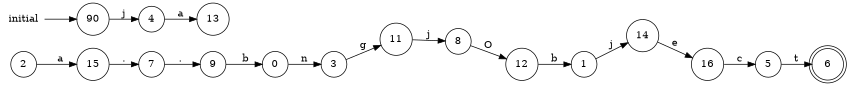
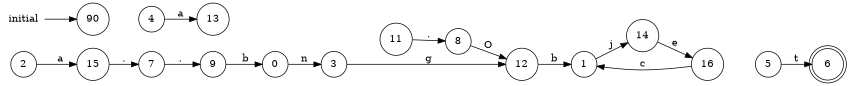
(120, 19) -> none
(429, 35) -> (429, 35)
(360, 54) -> (423, 64)
(736, 64) -> (648, 70)
